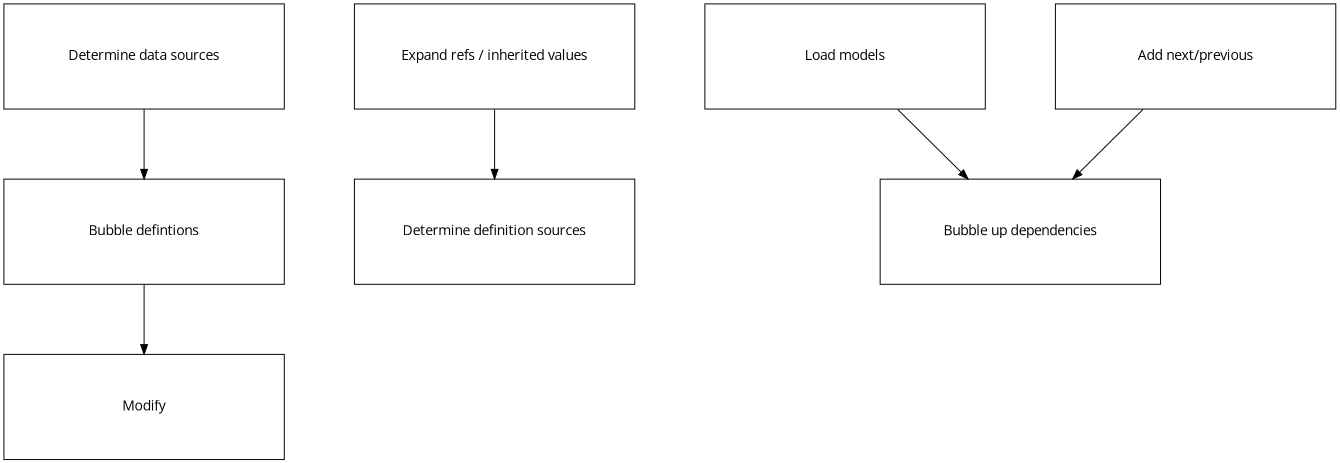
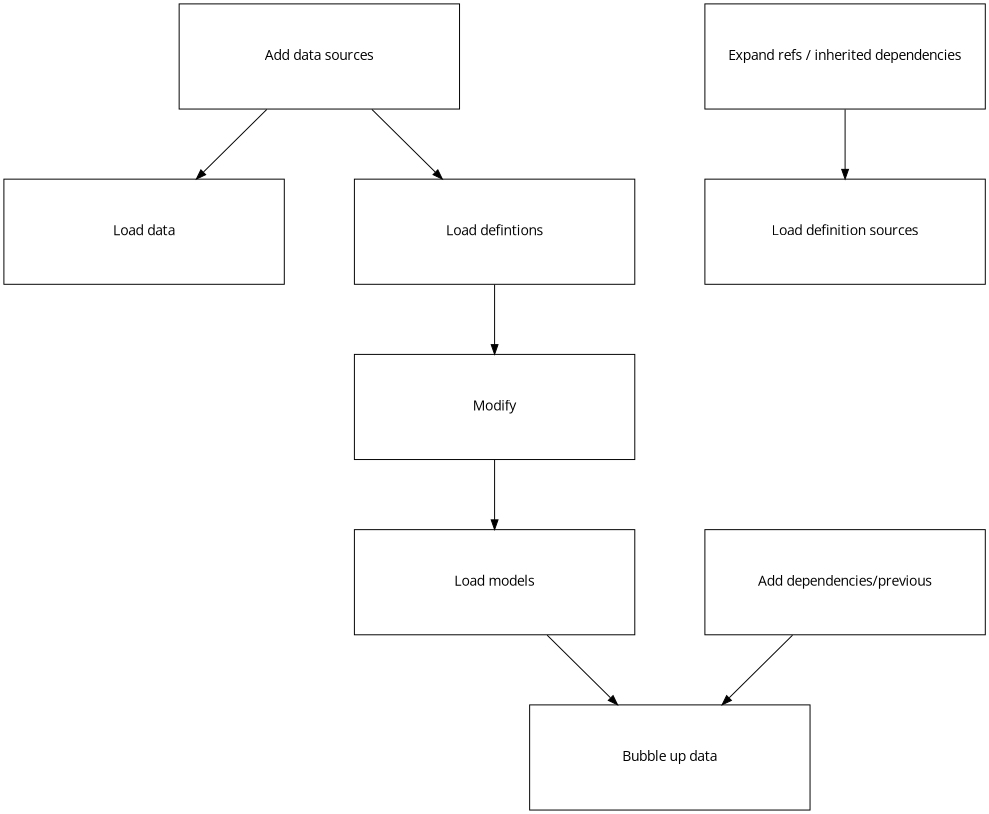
(144, 56) -> (319, 56)
(495, 56) -> (845, 56)
(1196, 56) -> (845, 582)
none -> (144, 232)
(144, 232) -> (495, 232)
(495, 232) -> (845, 232)
(1020, 232) -> (670, 757)
none -> (495, 490)
